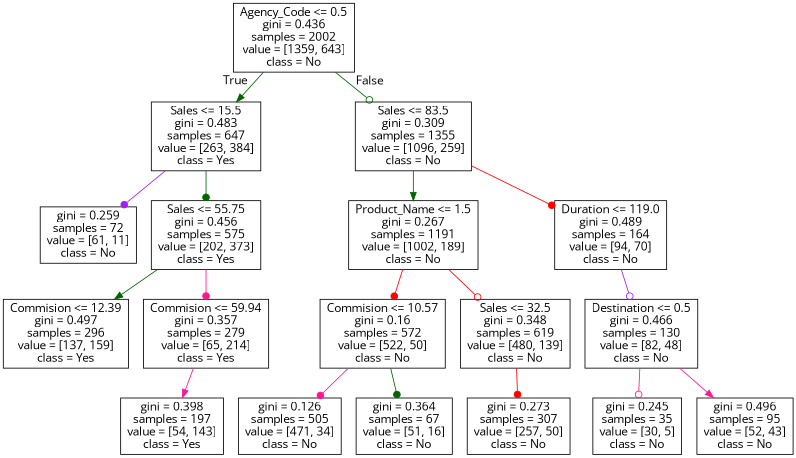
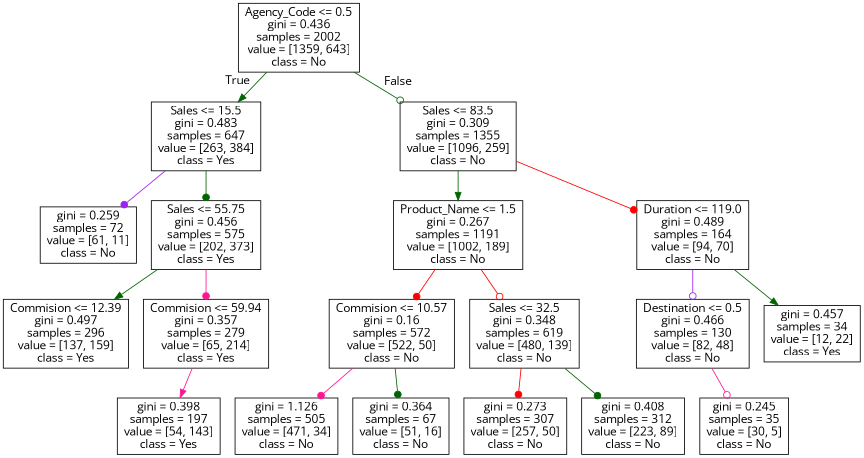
none -> (812, 334)
(290, 426) -> (286, 426)
none -> (633, 426)
(745, 426) -> none
